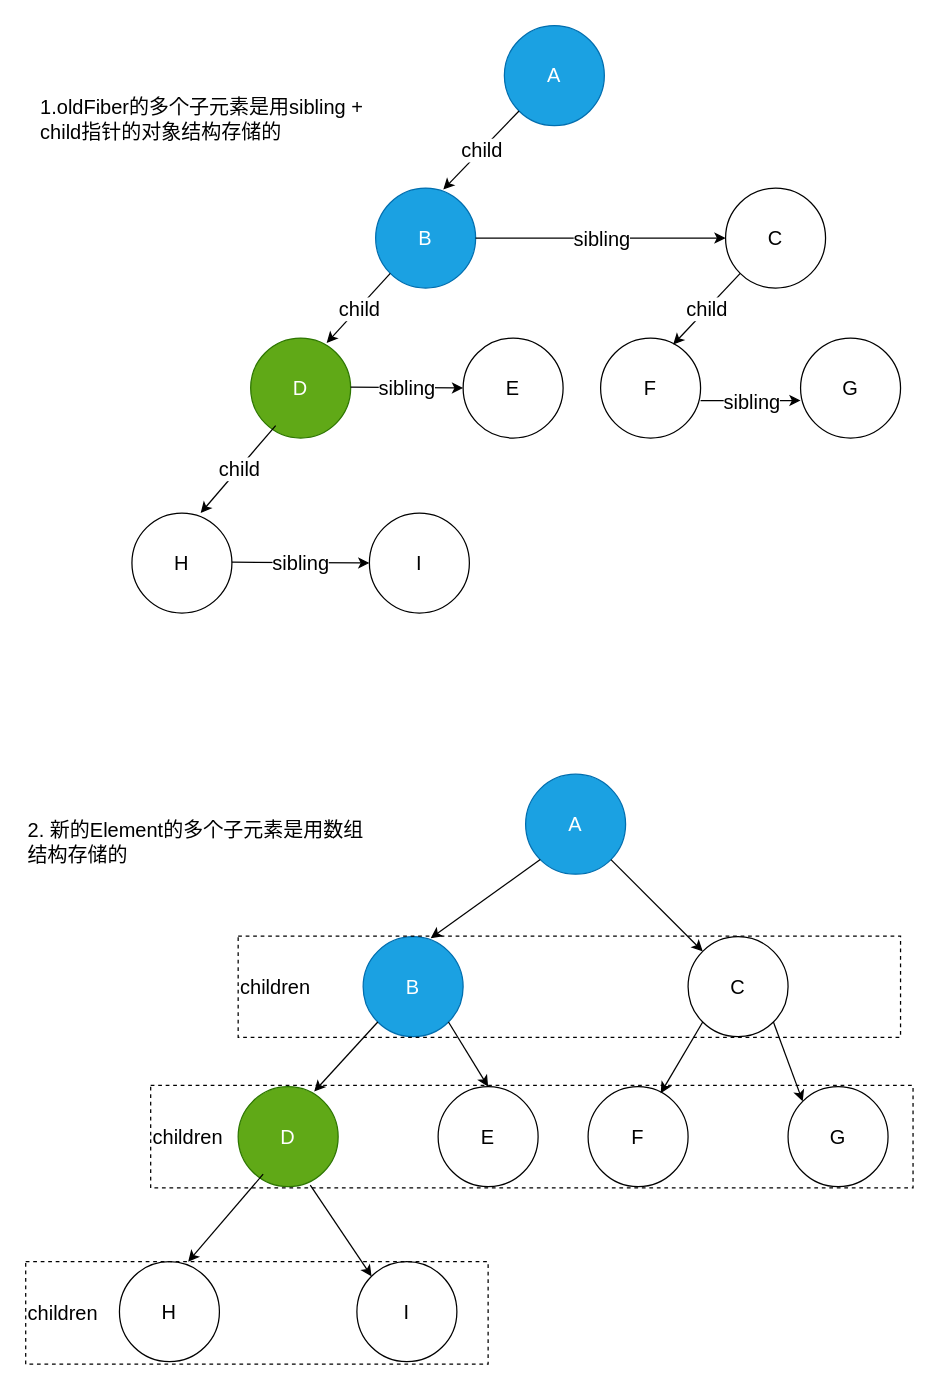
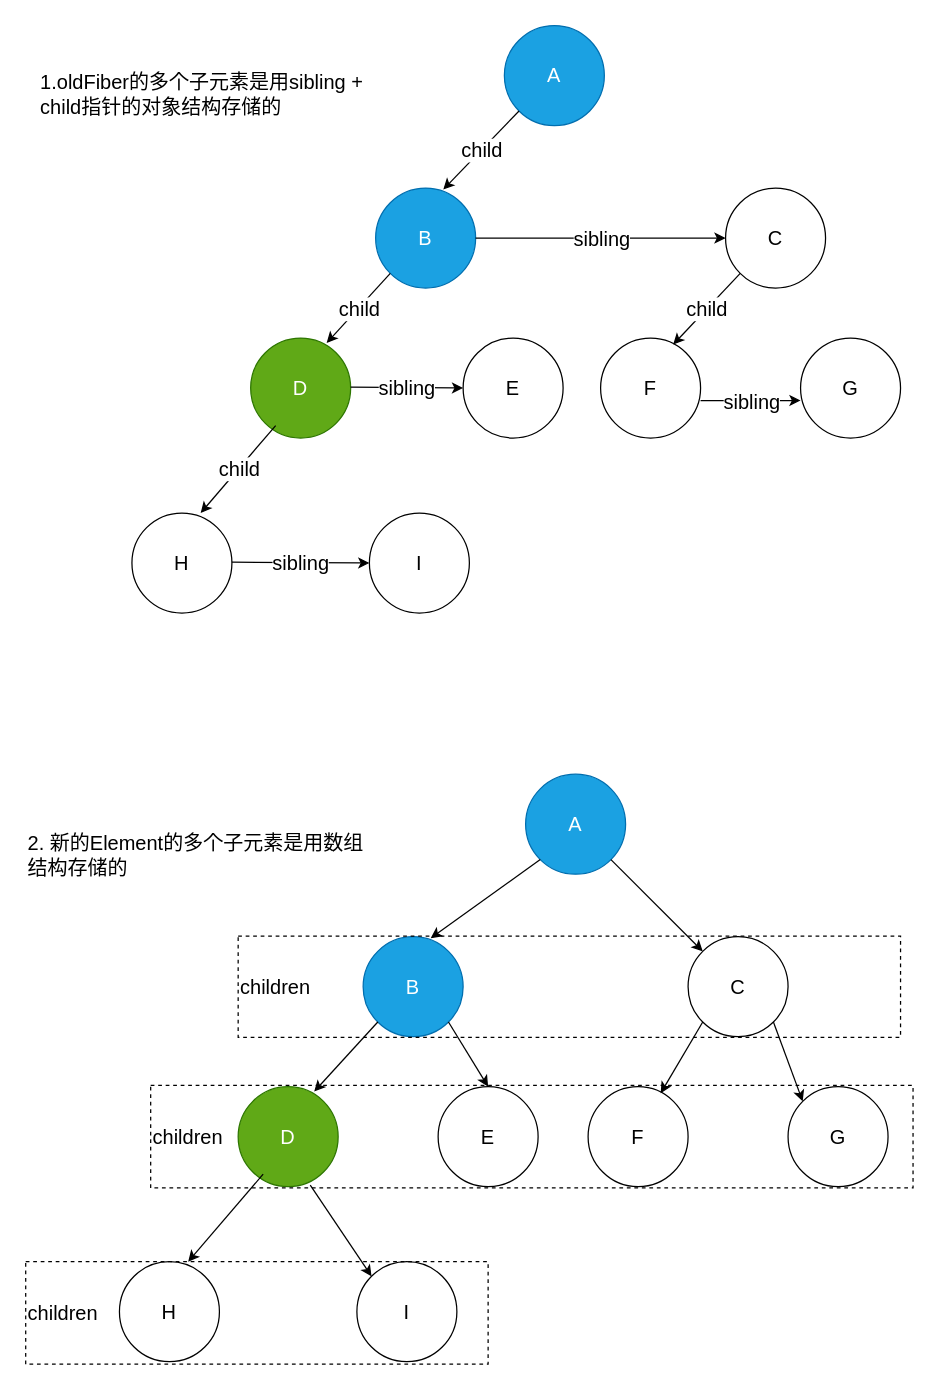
(213, 119) -> (213, 94)
(201, 843) -> (201, 856)
